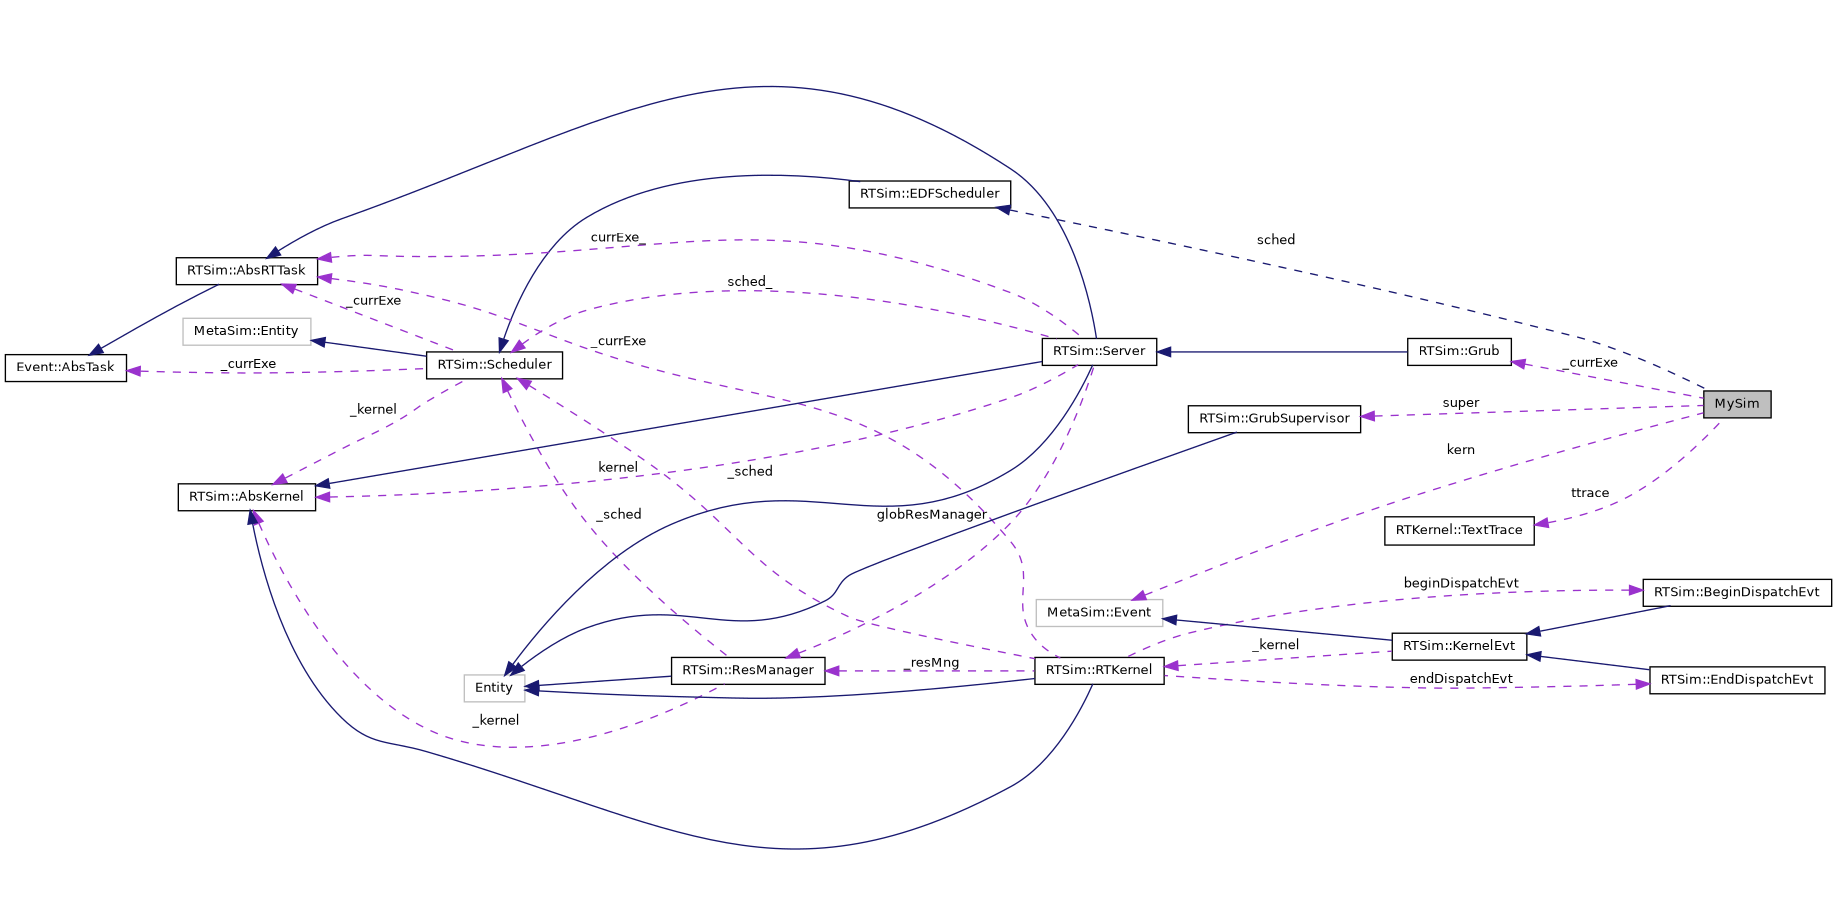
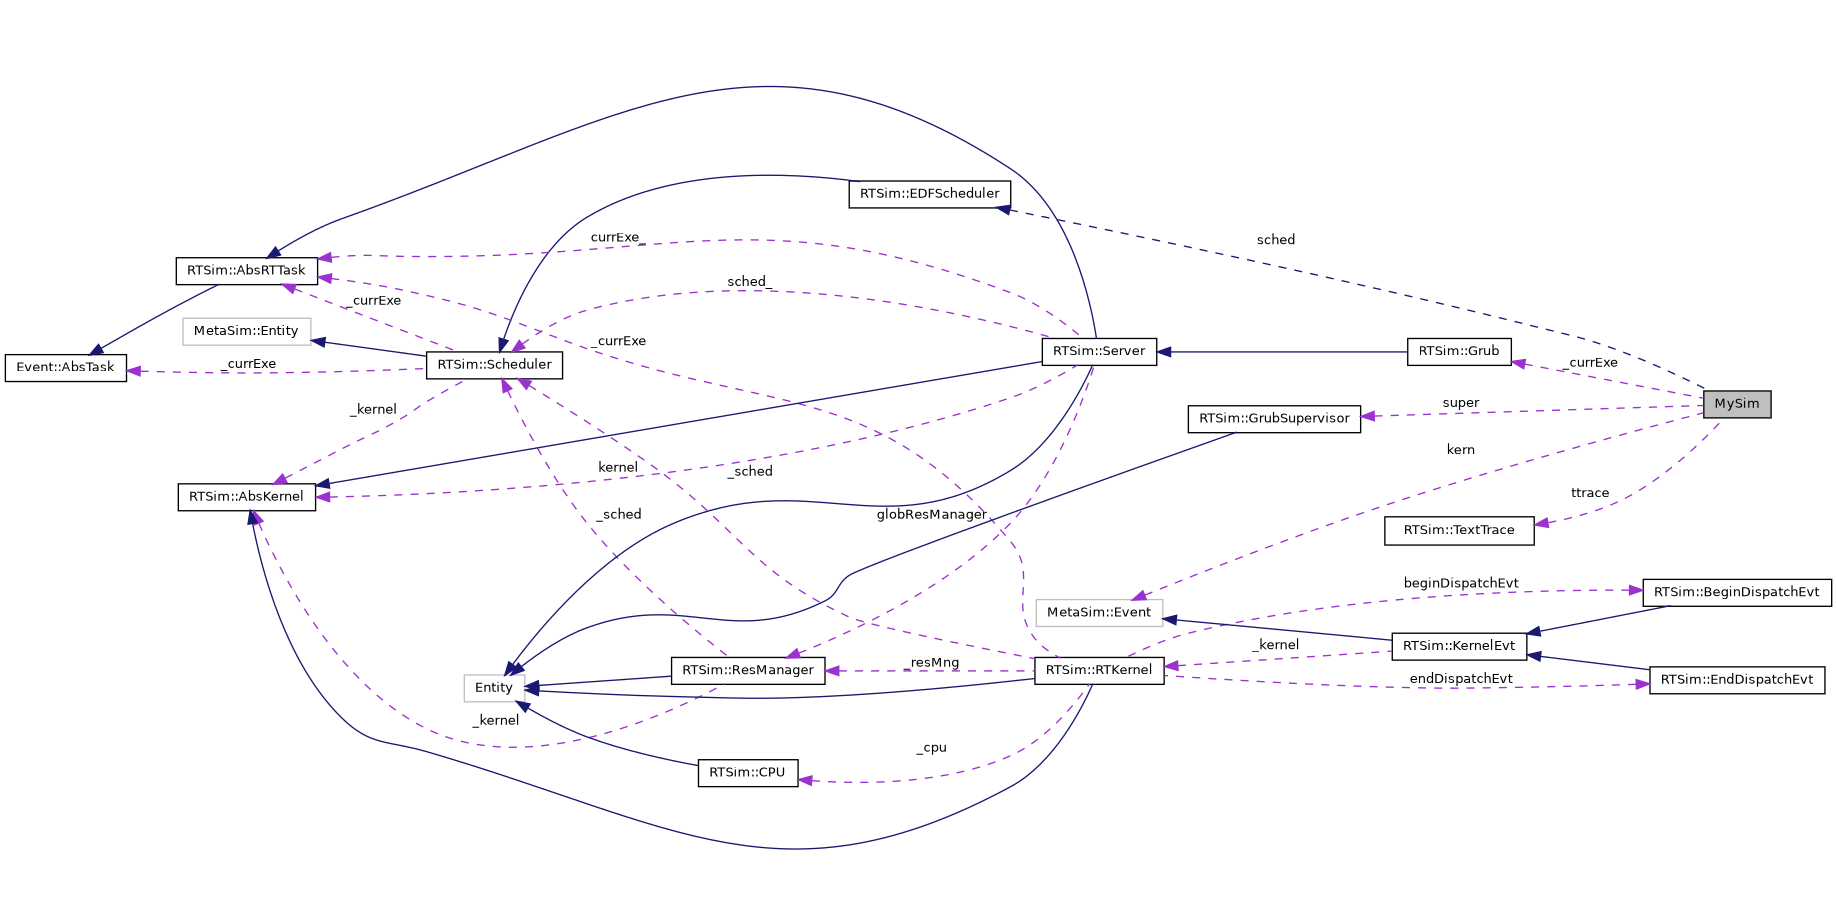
(1460, 531) -> (1460, 531)
none -> (748, 773)
